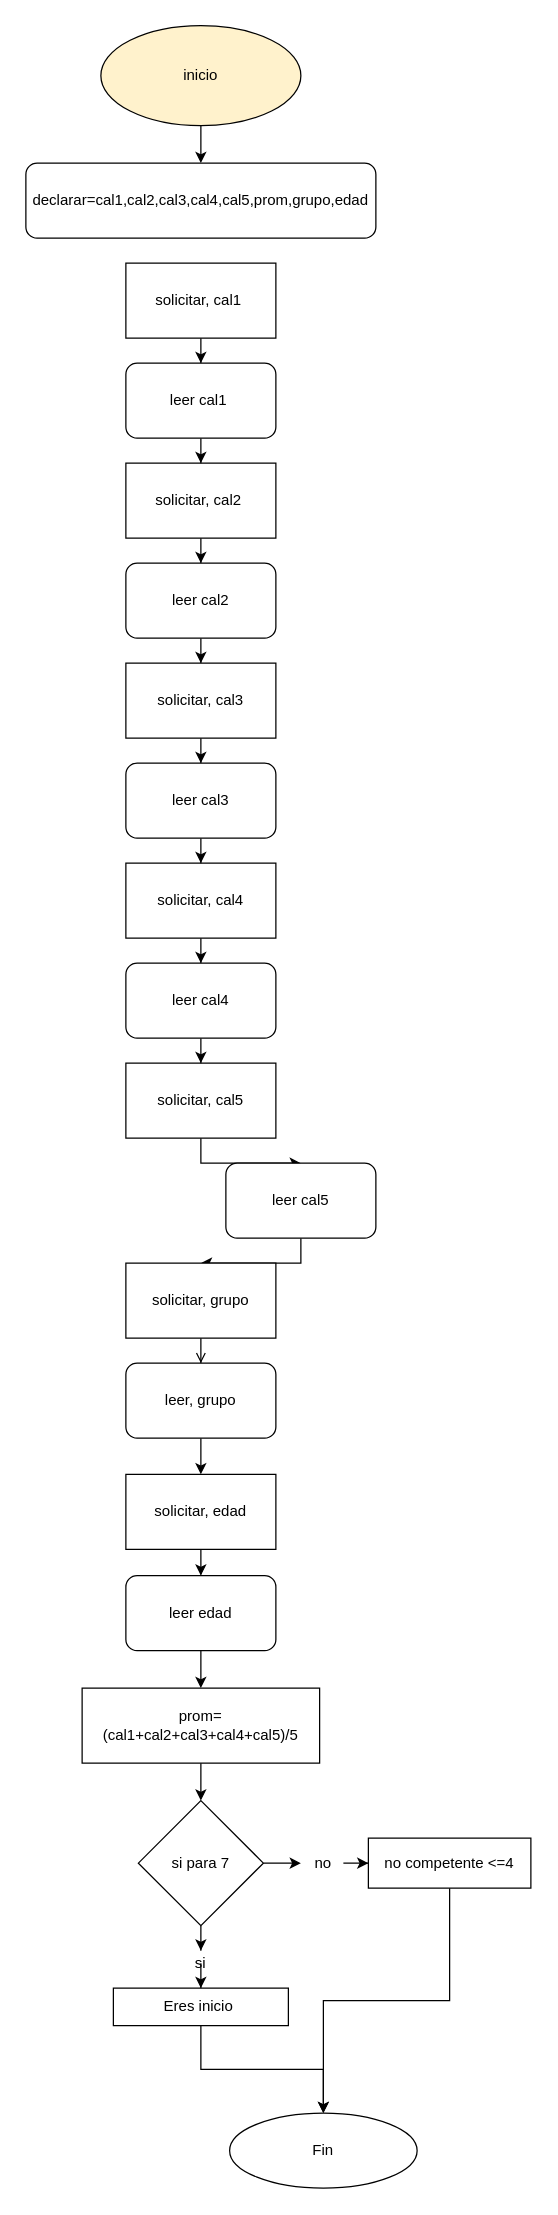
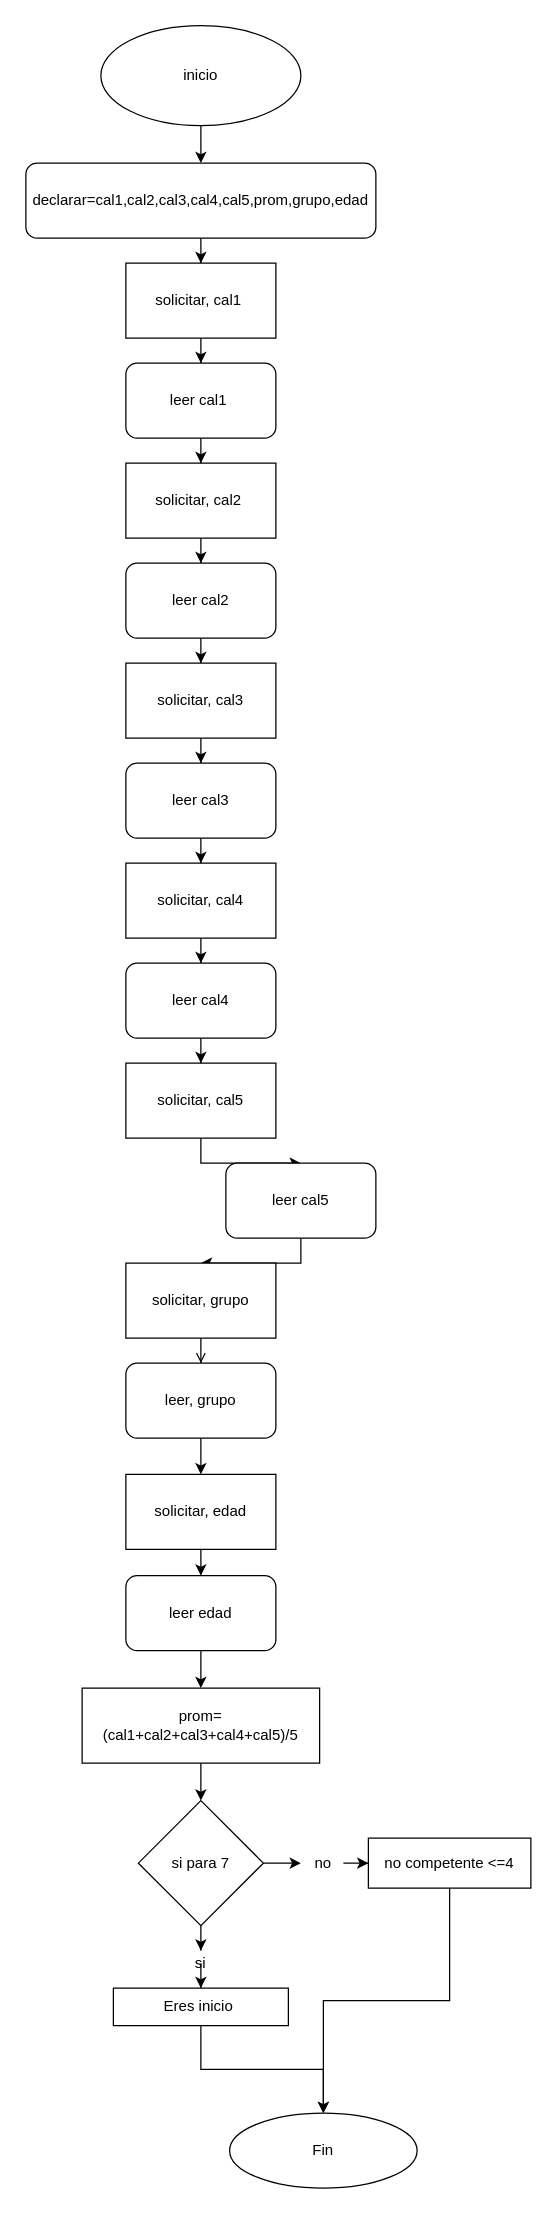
(201, 76) -> (201, 76)
none -> (201, 255)
